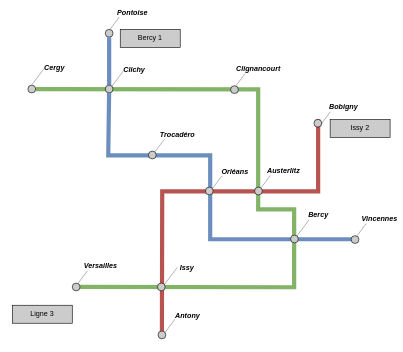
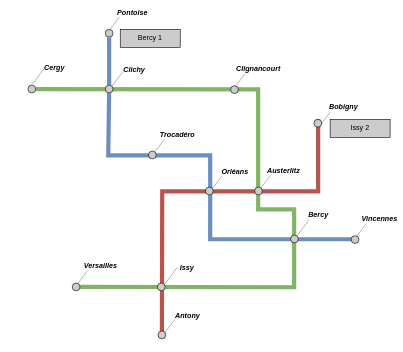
(42, 314) -> none
